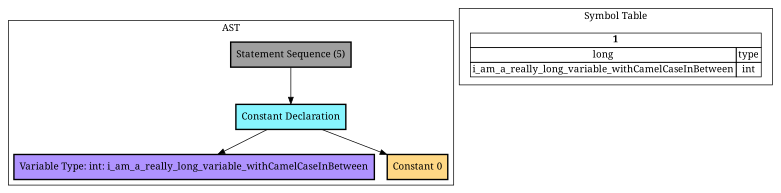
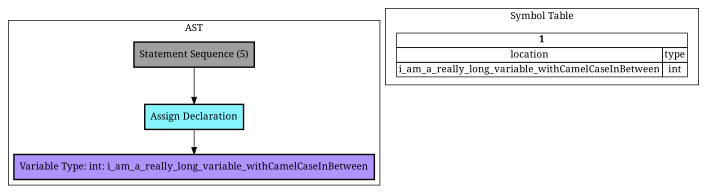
(603, 55) -> (530, 55)
(291, 117) -> (194, 117)
(418, 167) -> none
